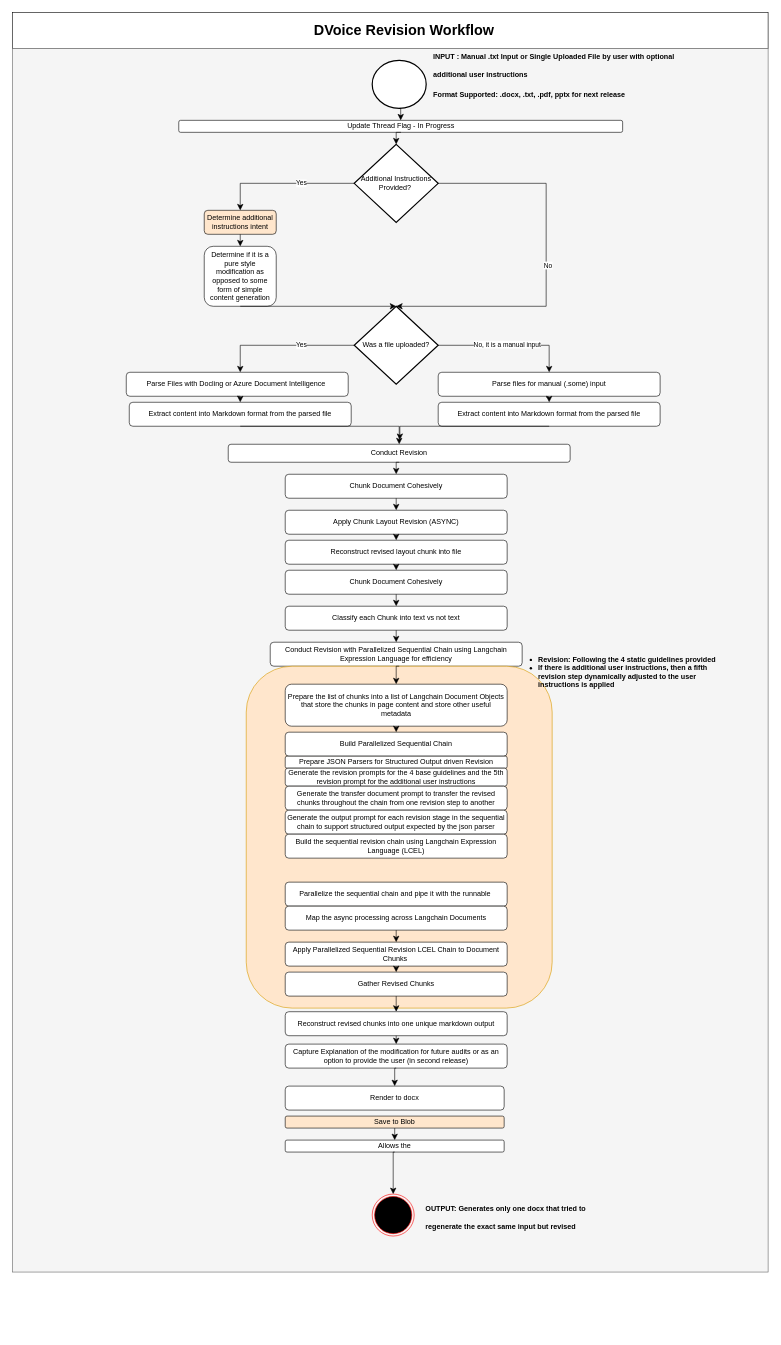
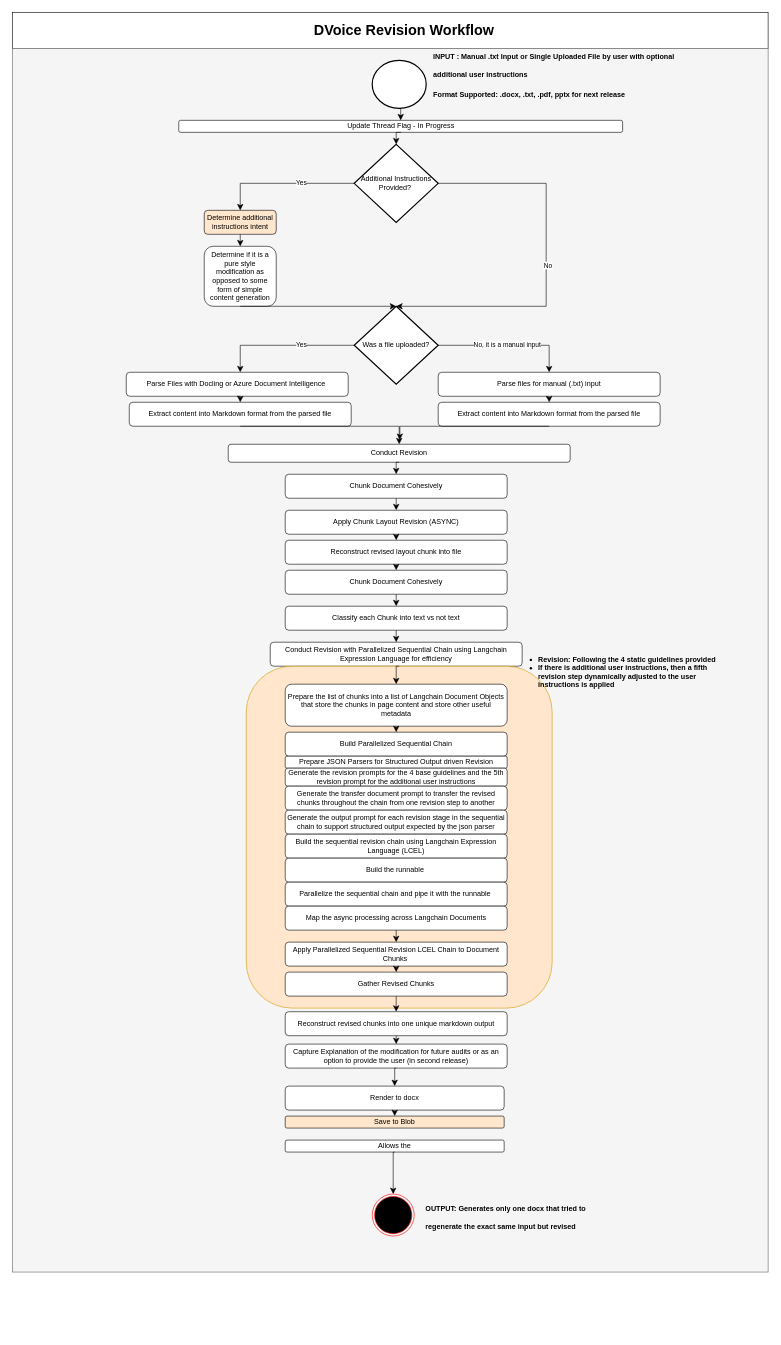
(549, 384) -> (549, 384)
none -> (396, 870)
none -> (395, 1110)
(395, 1133) -> none
